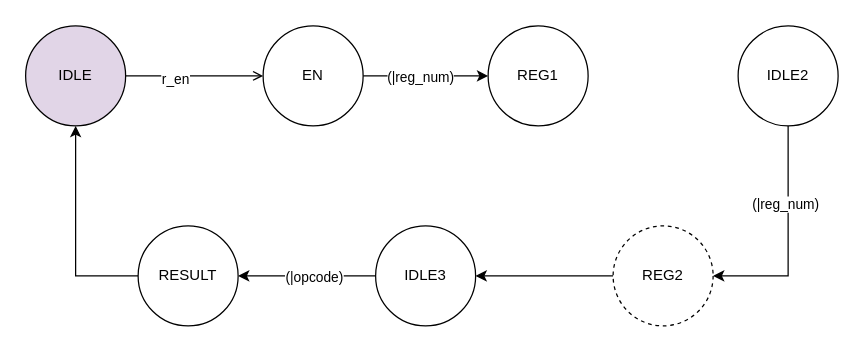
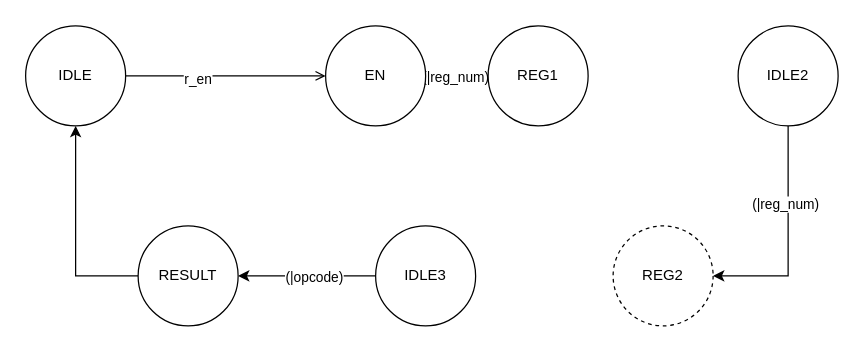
(76, 76) -> (76, 76)
(313, 76) -> (376, 76)
(549, 276) -> none
